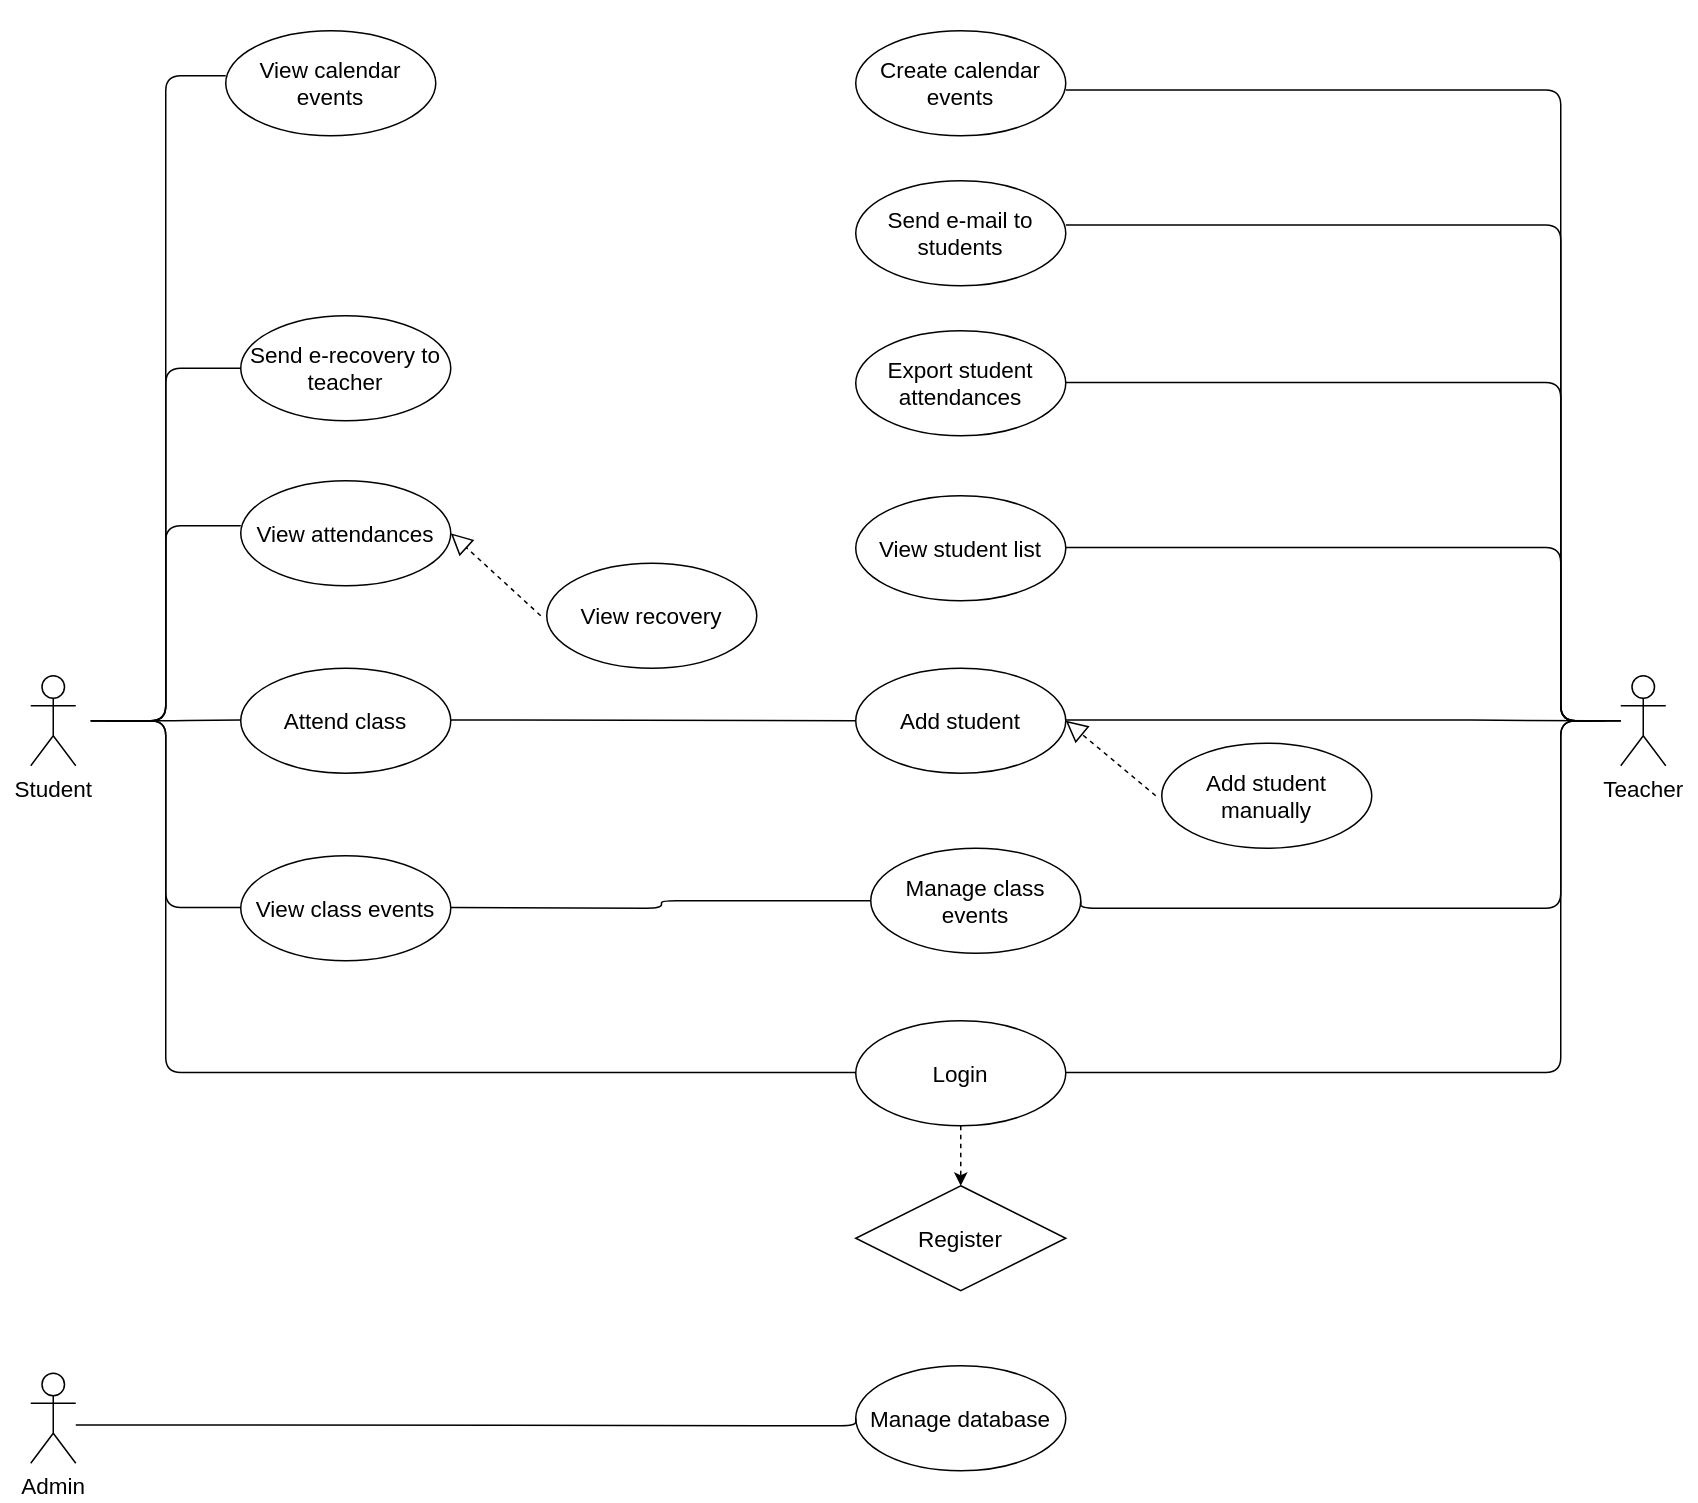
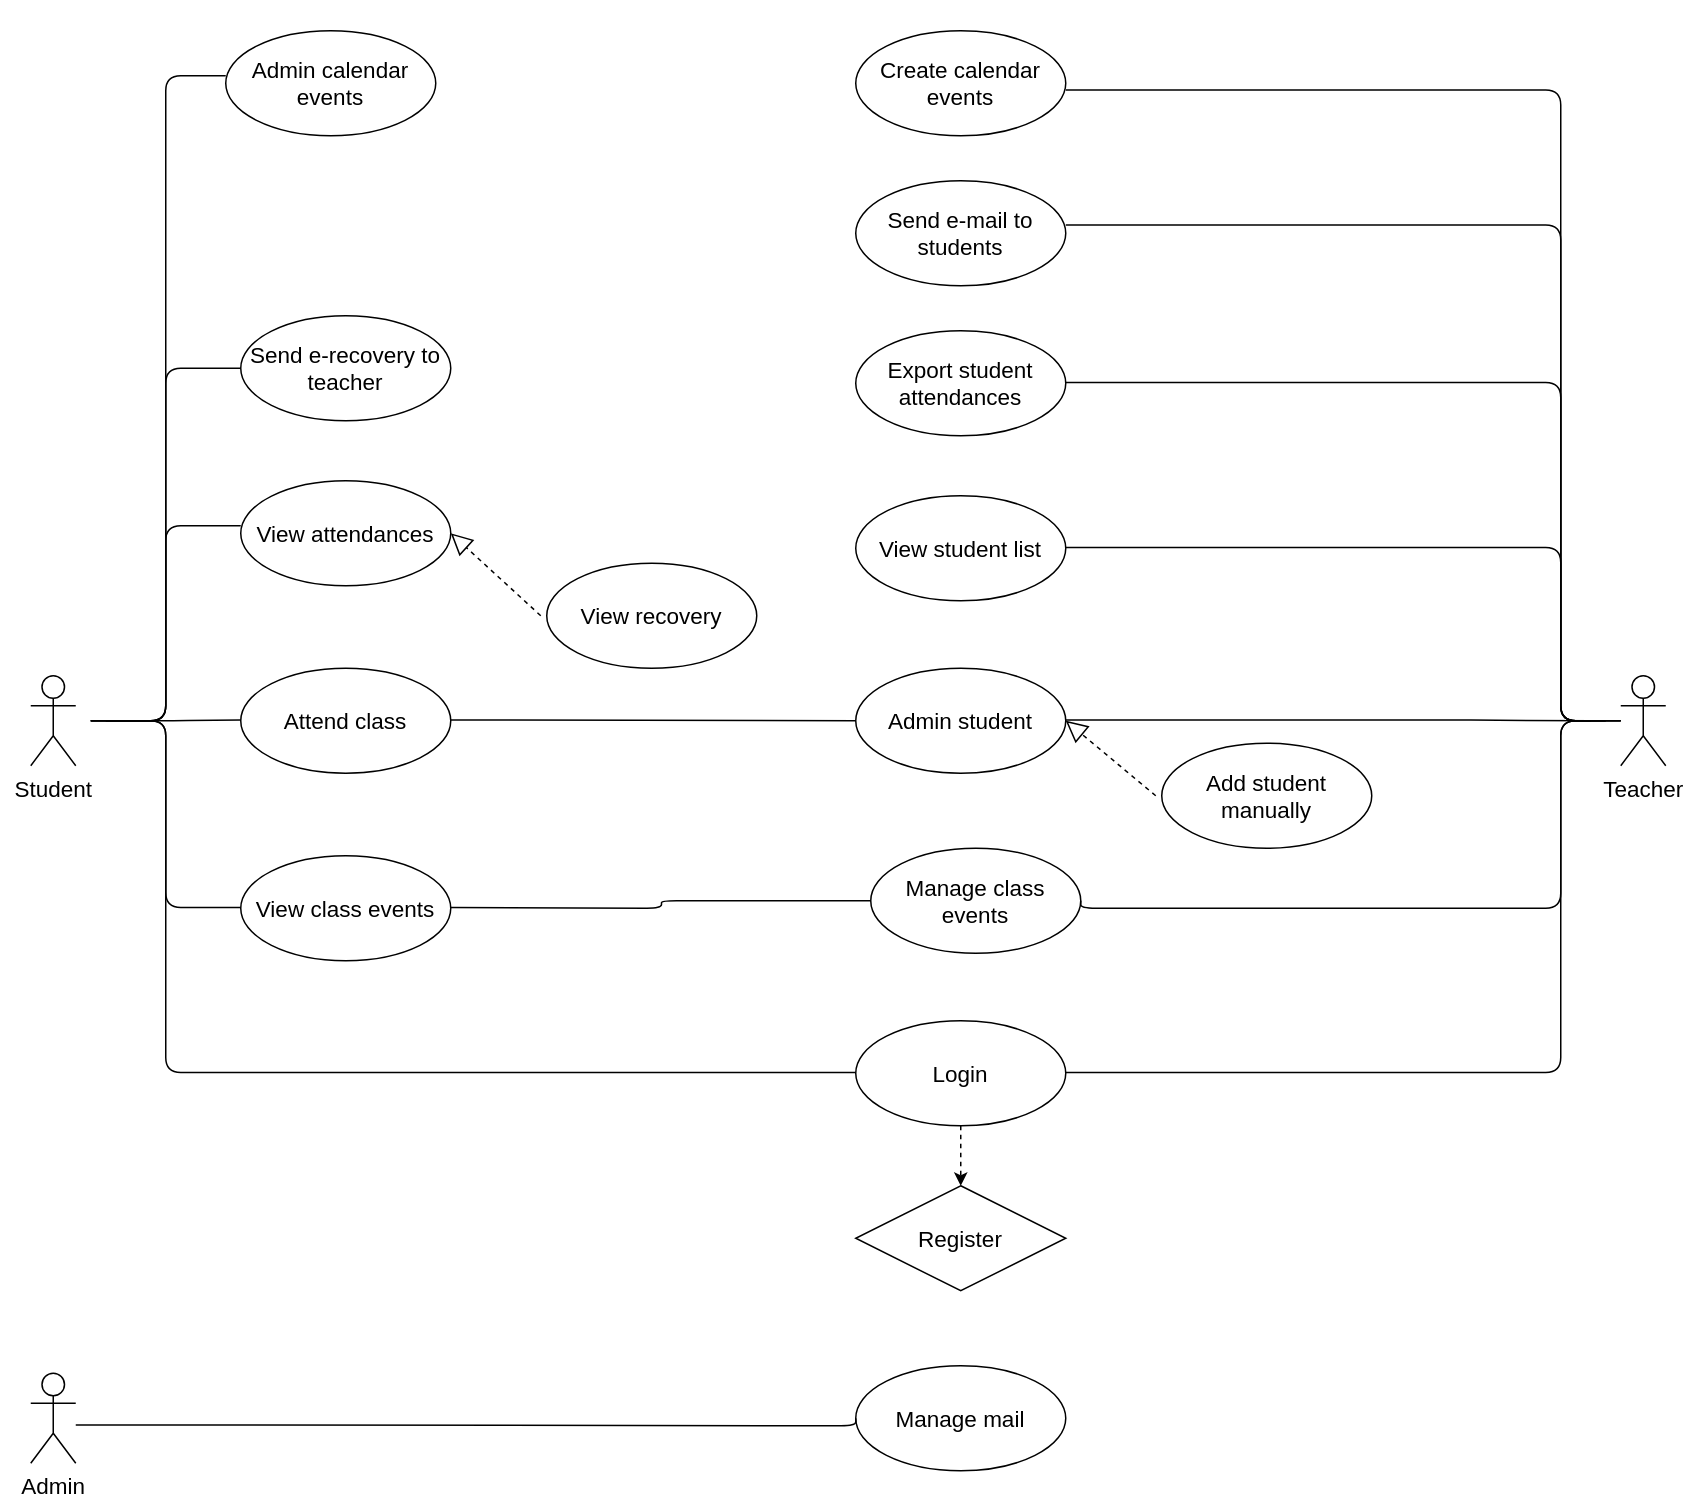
(331, 83) -> (331, 83)
(961, 721) -> (961, 721)
(961, 1418) -> (961, 1418)
